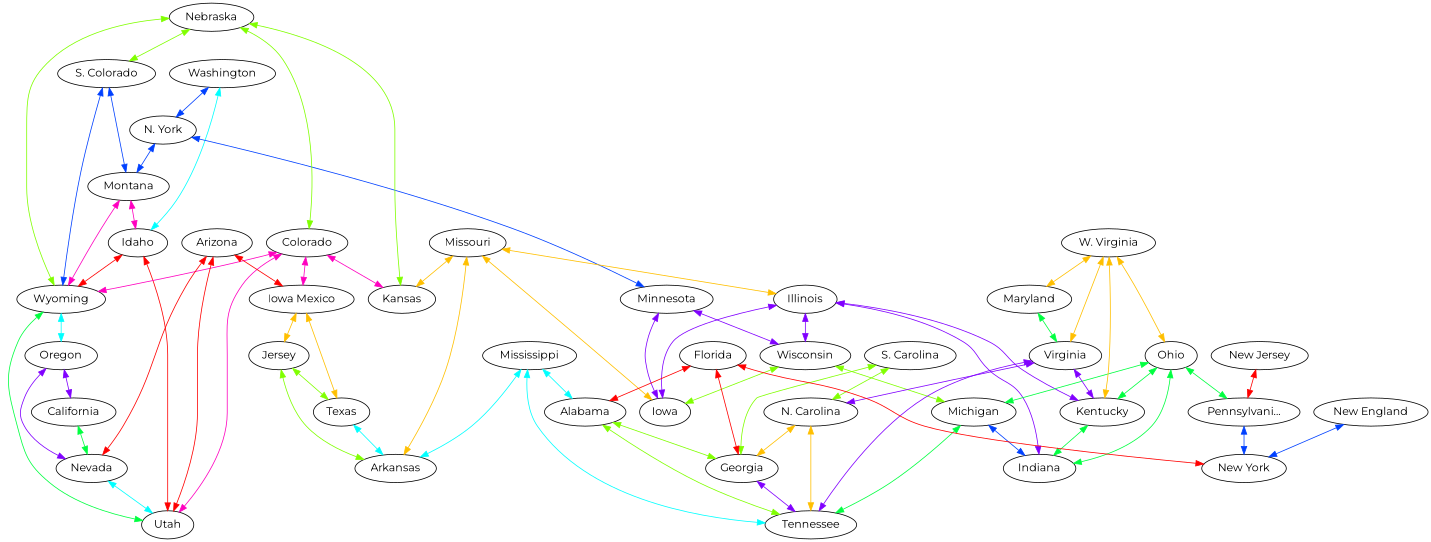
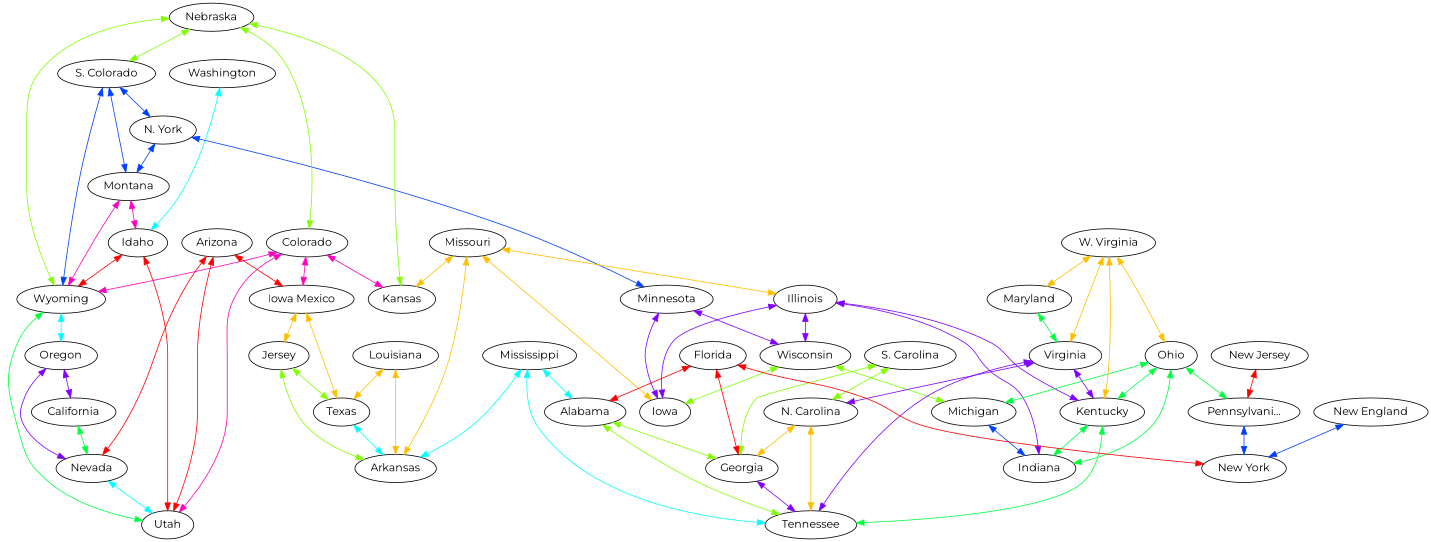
(192, 102) -> (135, 102)
none -> (396, 356)
(902, 475) -> (1002, 509)
